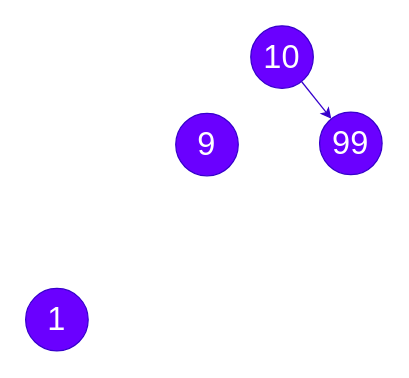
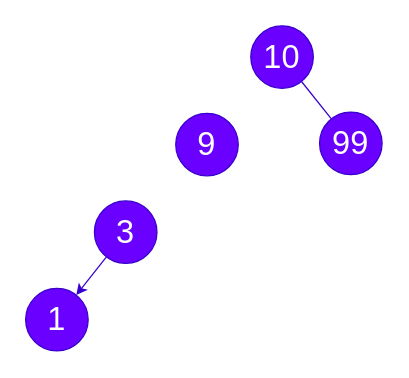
(325, 111) -> (327, 113)
none -> (126, 232)
none -> (94, 273)
